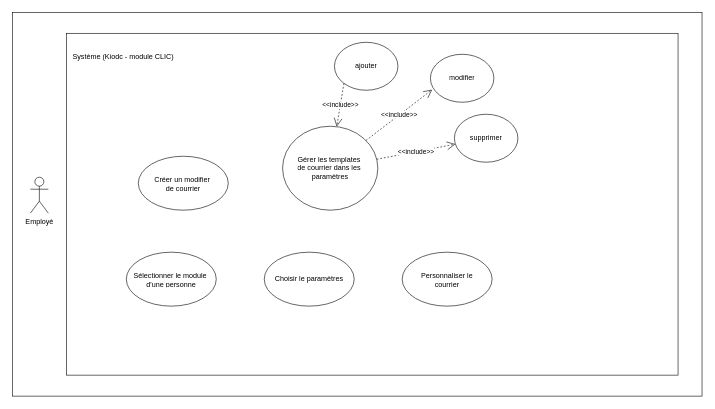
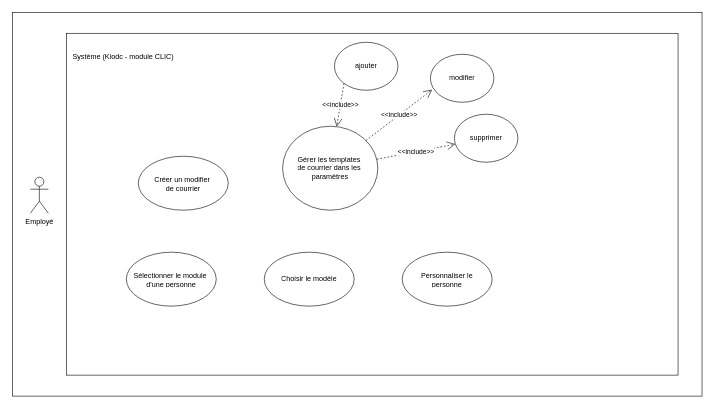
(309, 279) -> (309, 279)
(447, 279) -> (447, 279)
